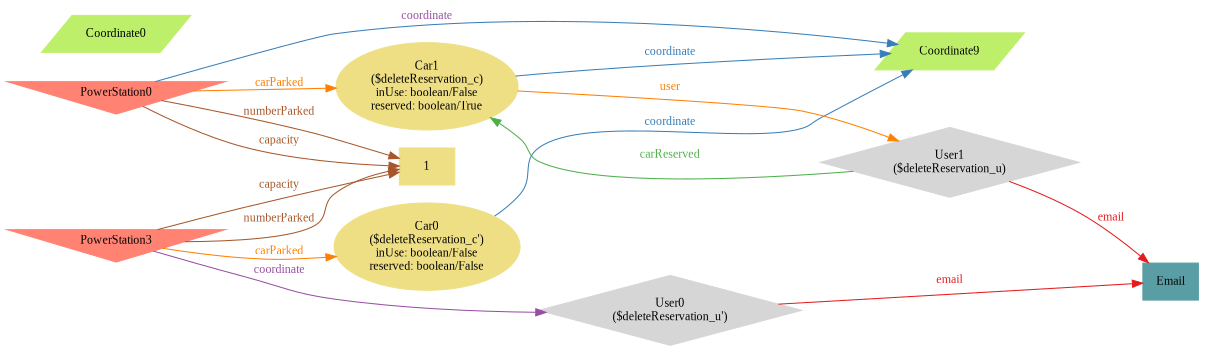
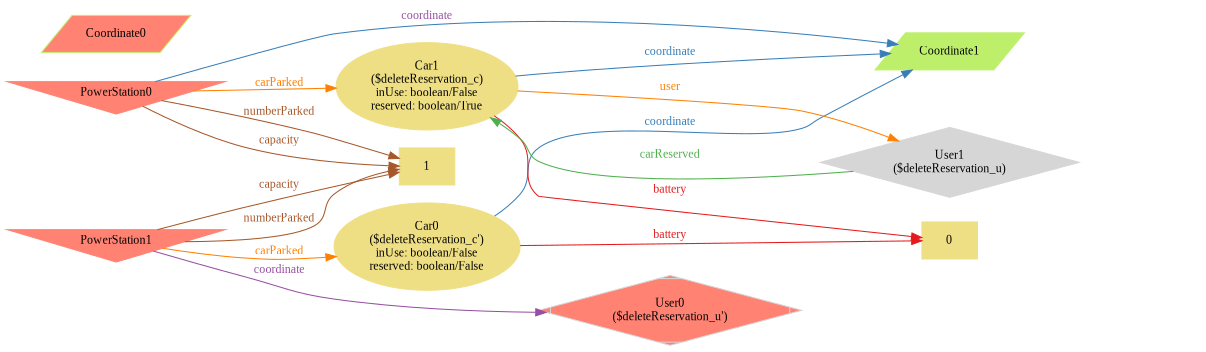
(116, 34) -> (116, 34)
(950, 51) -> (950, 51)
(116, 240) -> (116, 240)
none -> (950, 240)
(1171, 282) -> none
(670, 310) -> (670, 310)
